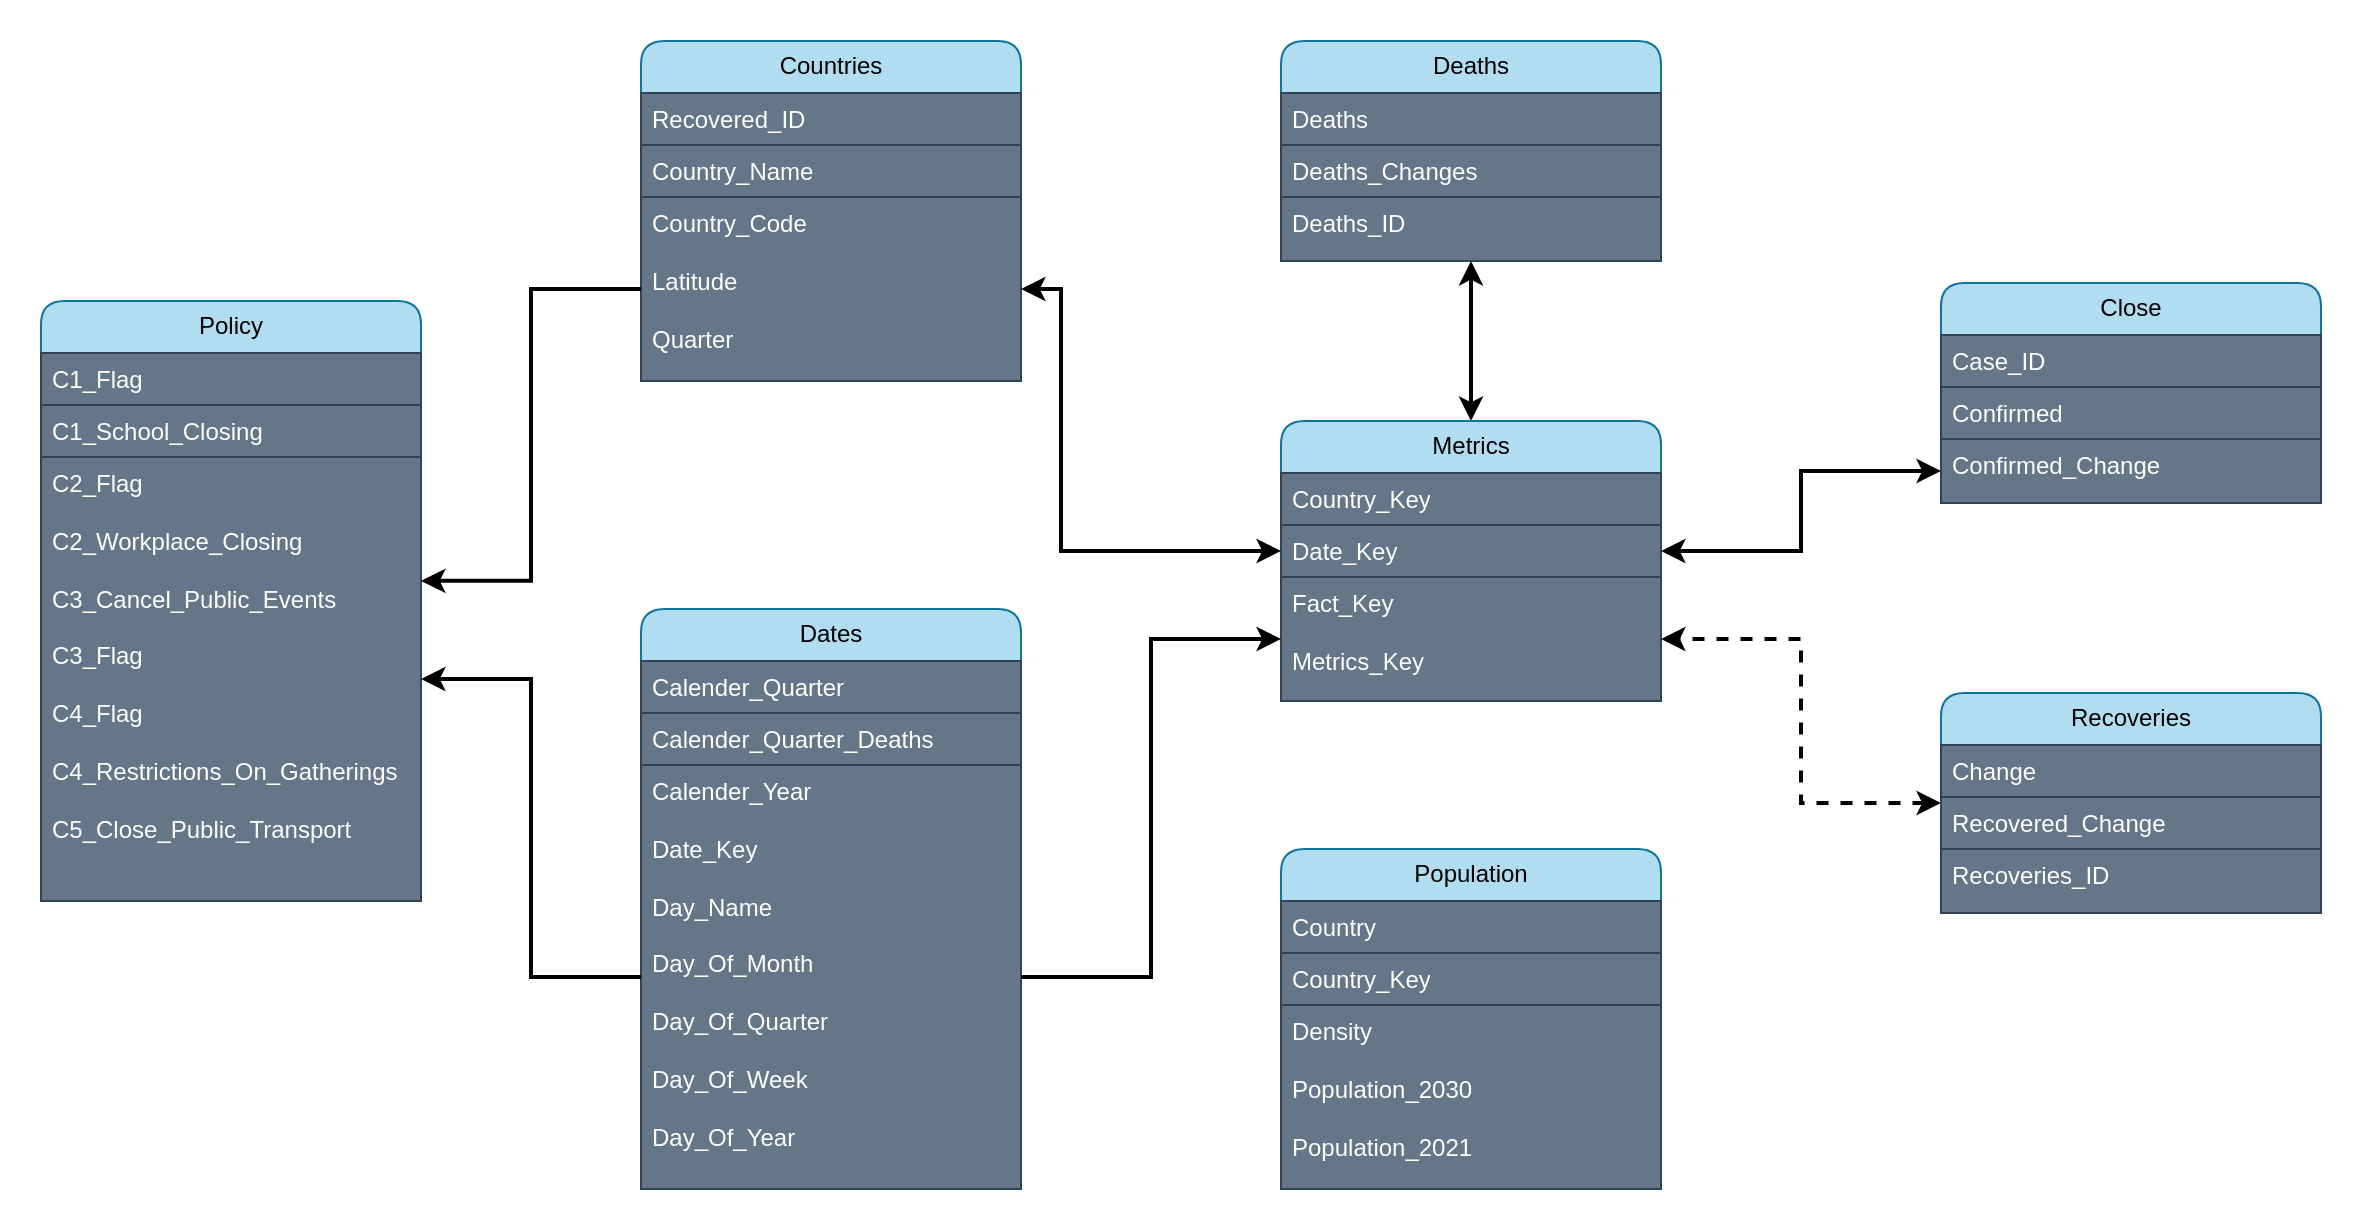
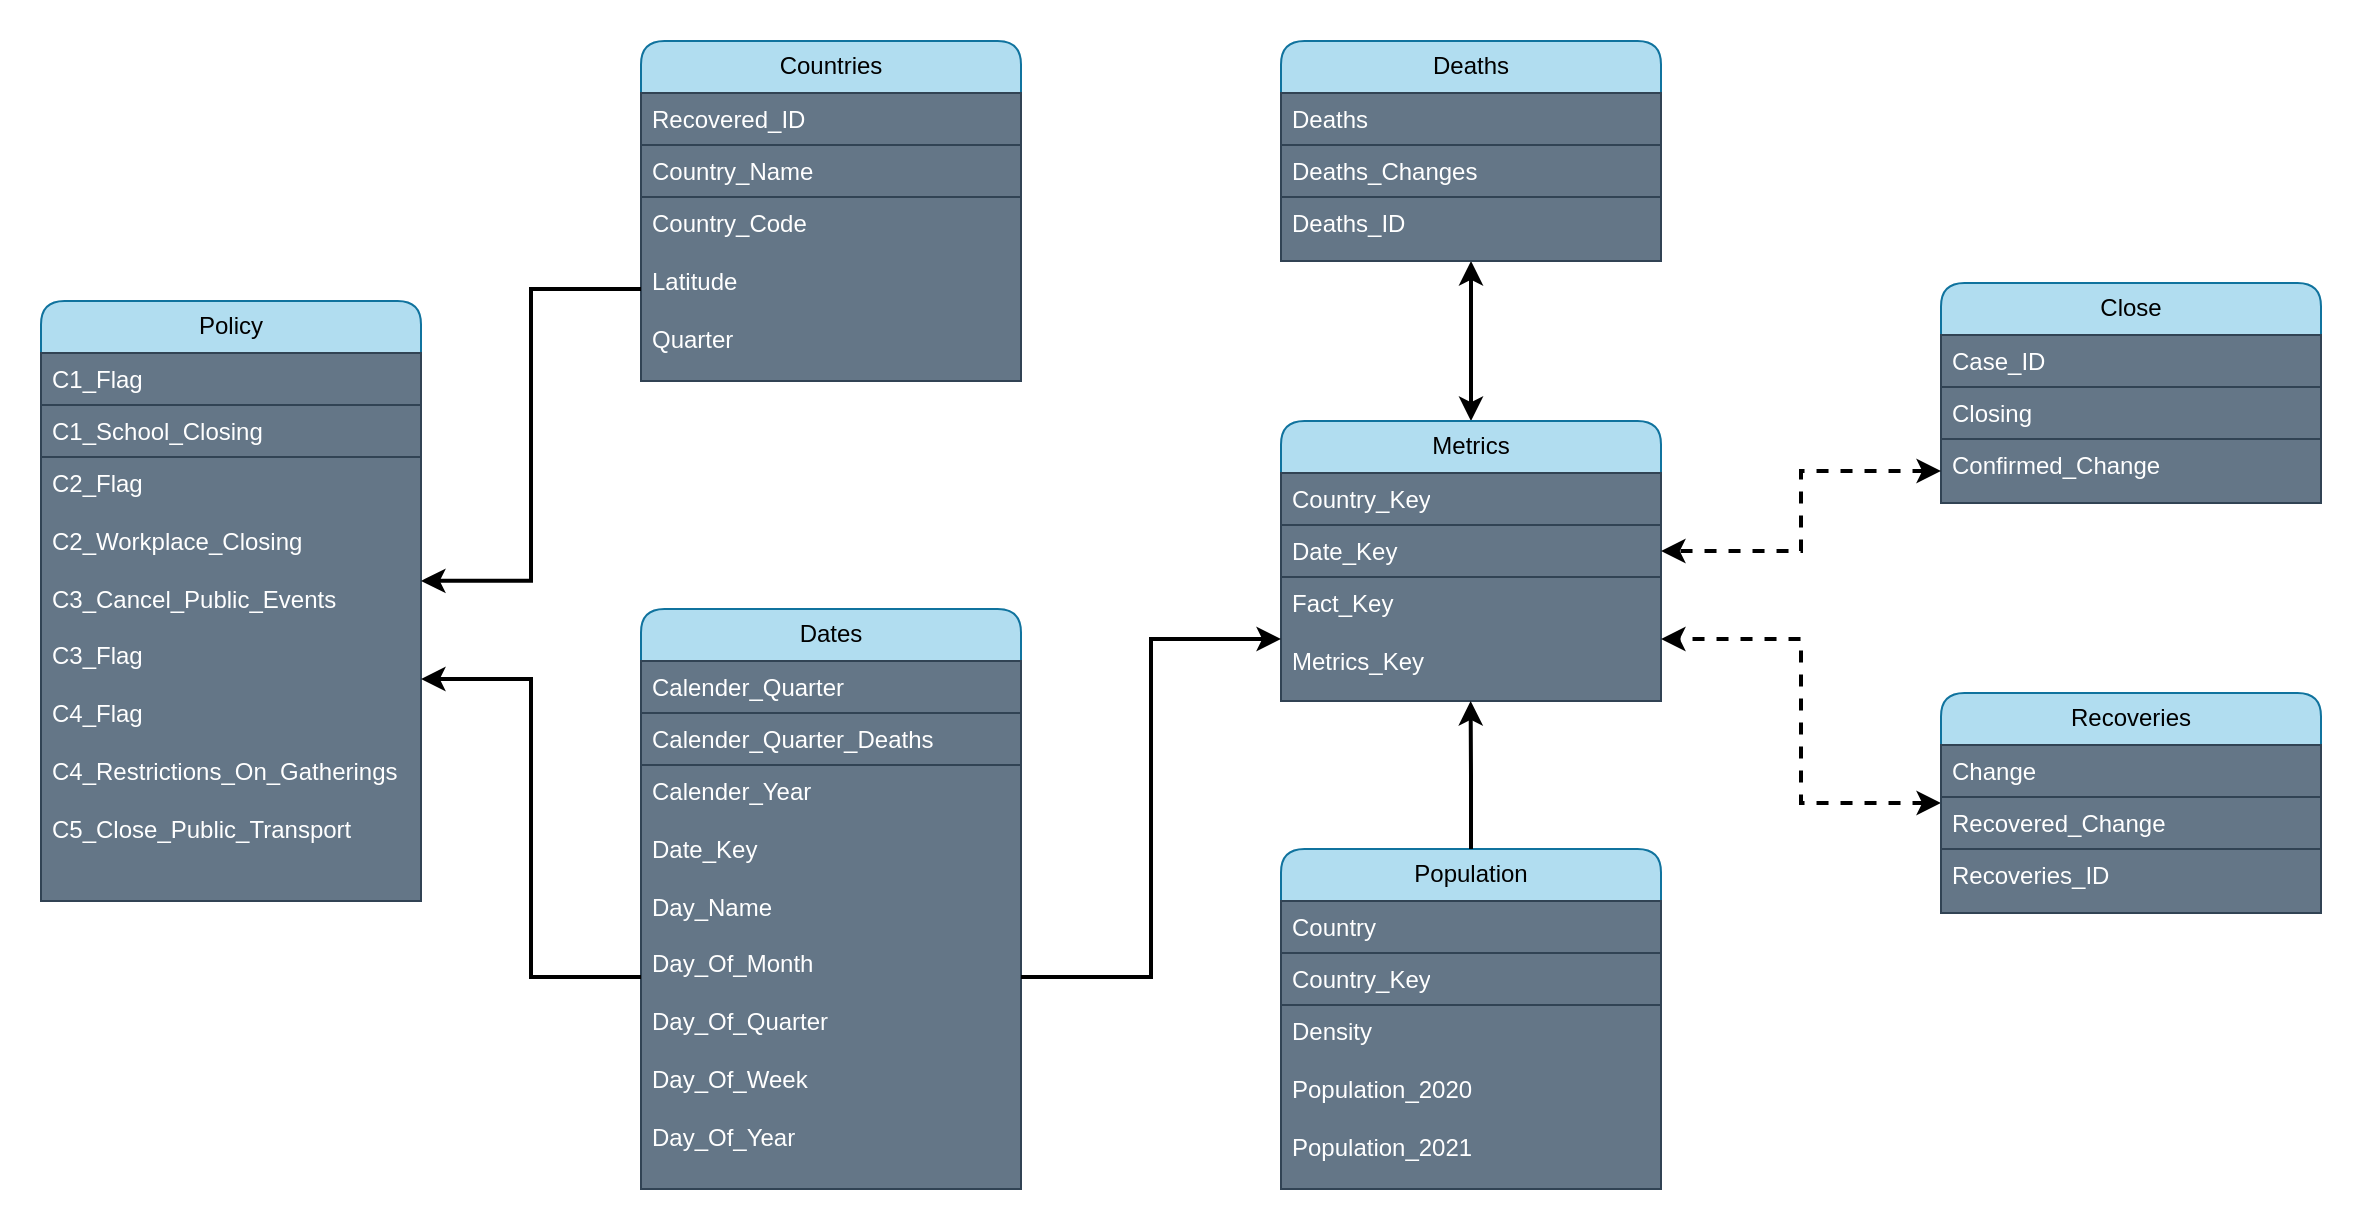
(2010, 415) -> (1994, 415)
(1061, 510) -> none
(1795, 551) -> (1795, 551)
none -> (1471, 784)
(1388, 1062) -> (1388, 1062)
